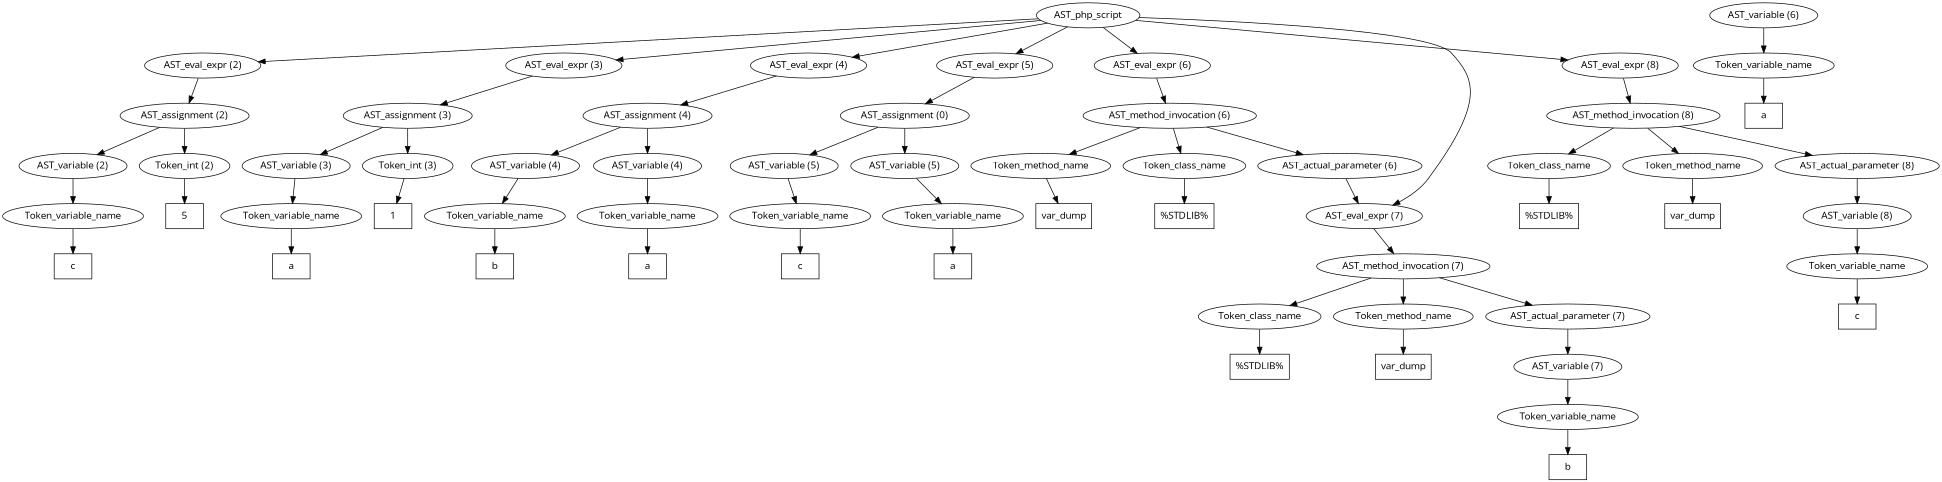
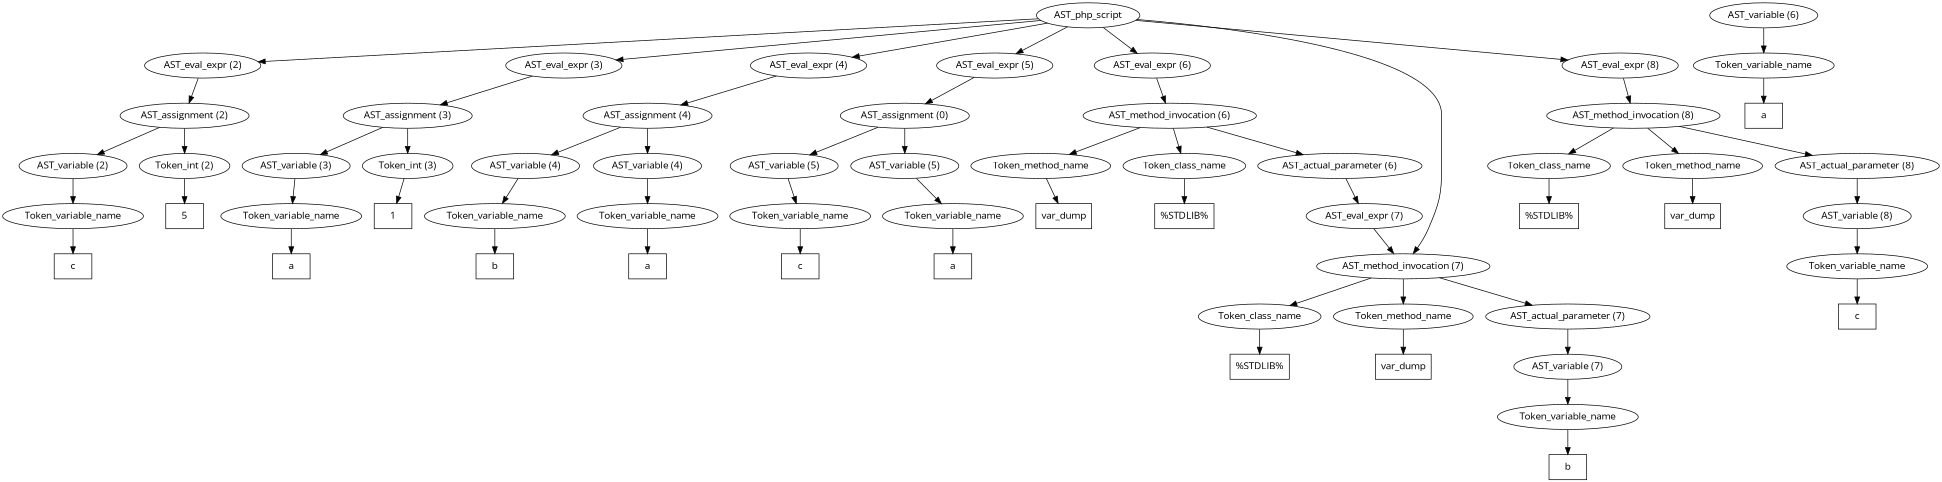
(1386, 35) -> (1368, 59)
